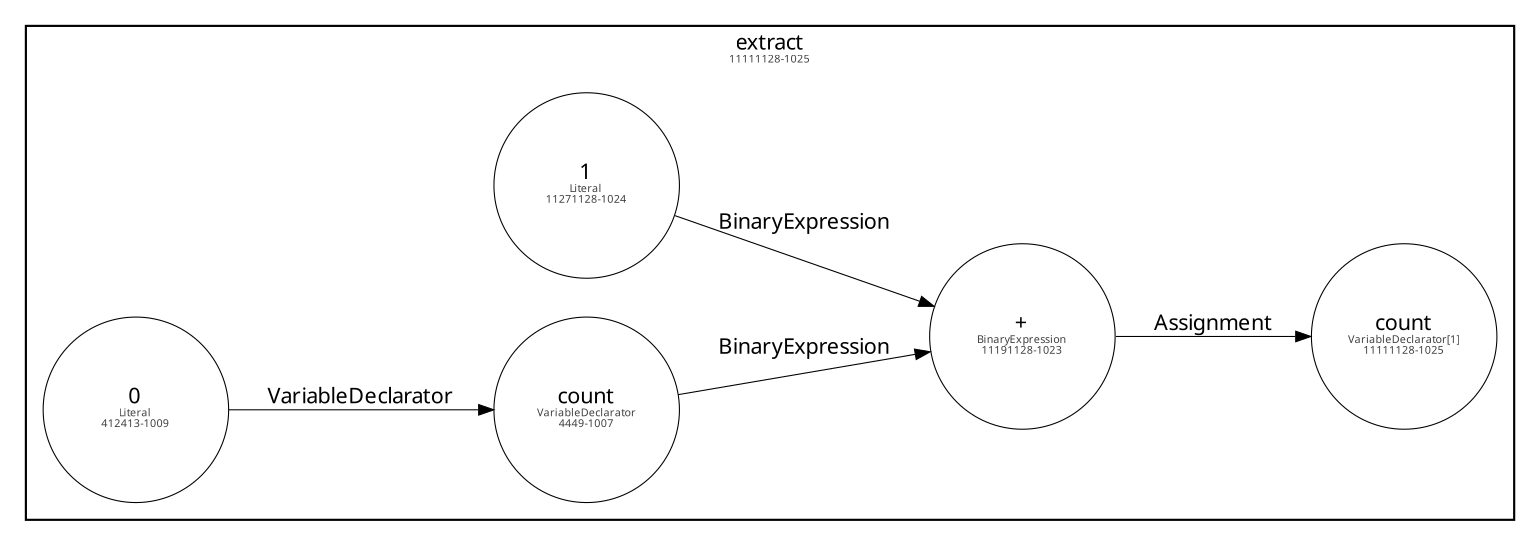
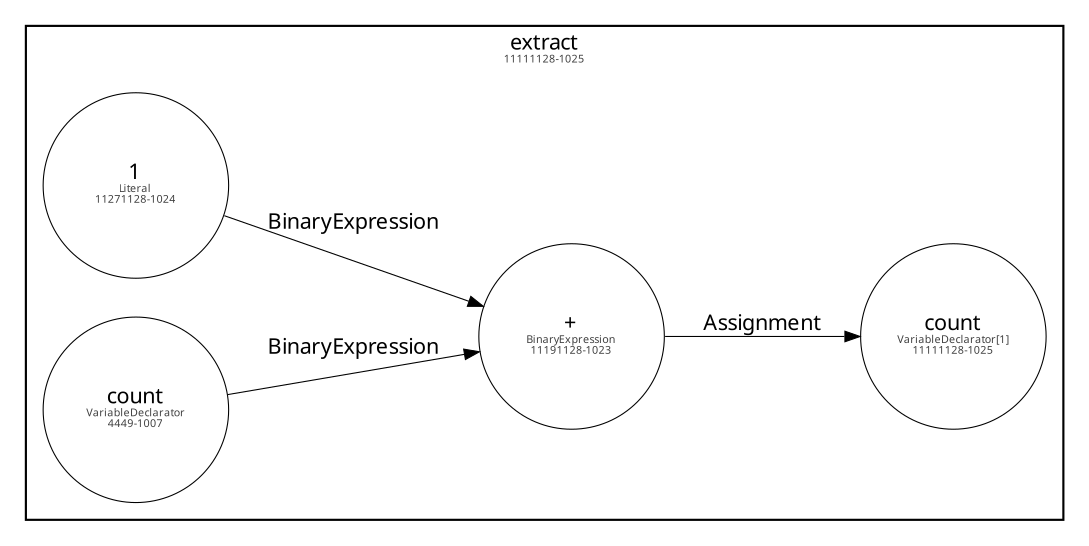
(136, 410) -> none
